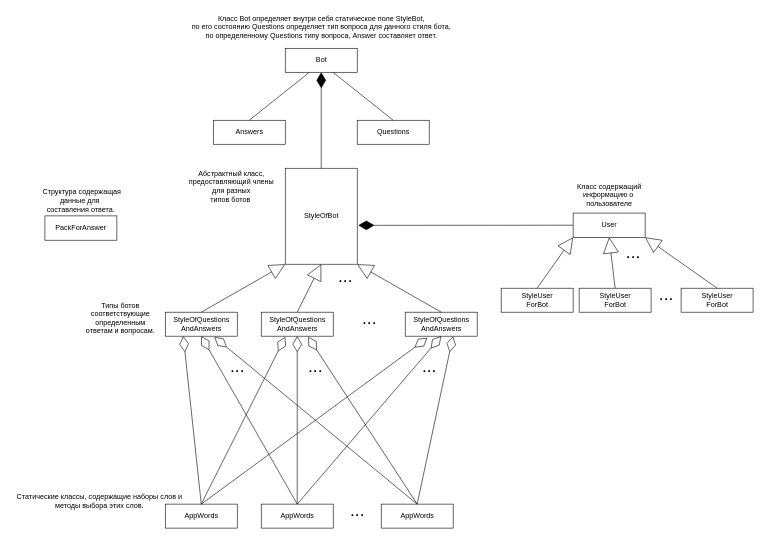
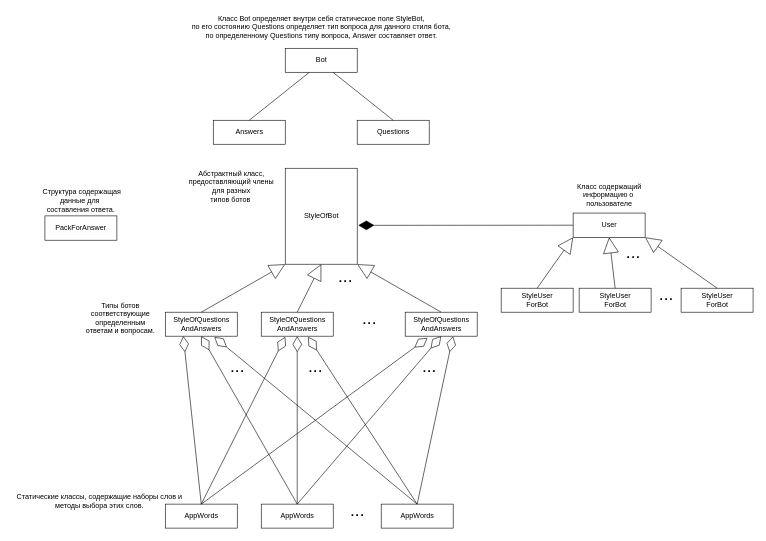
(321, 89) -> none
